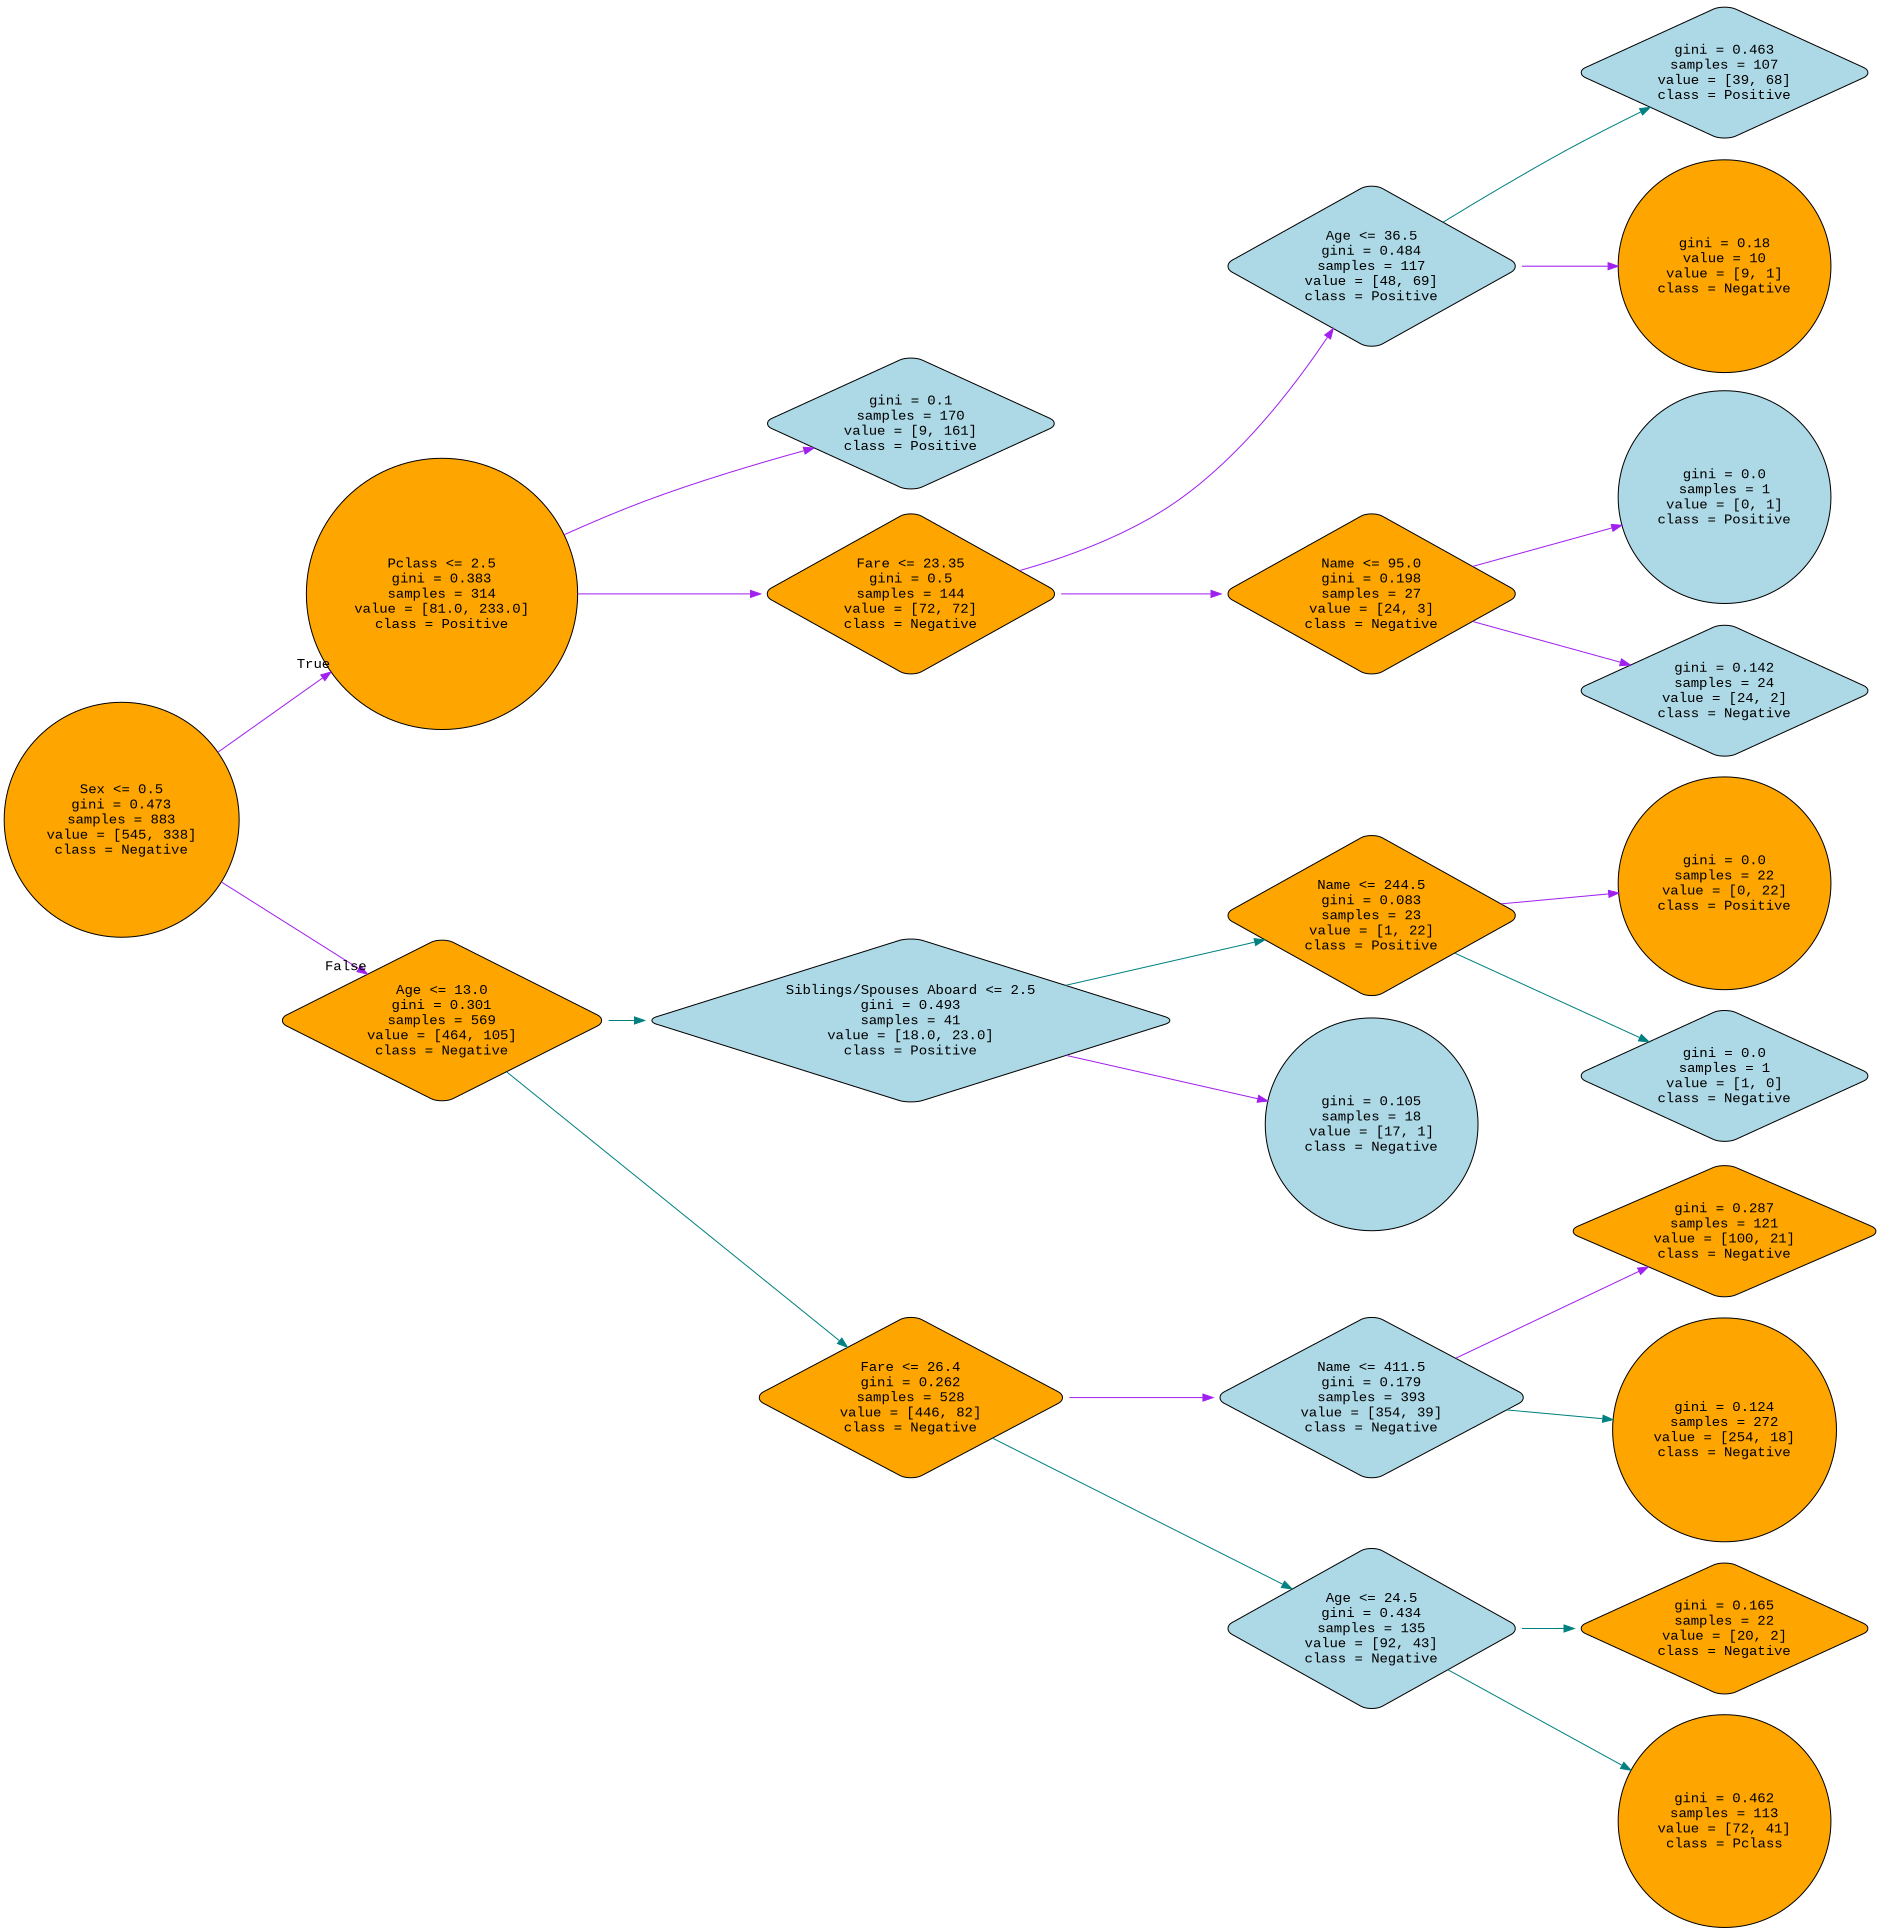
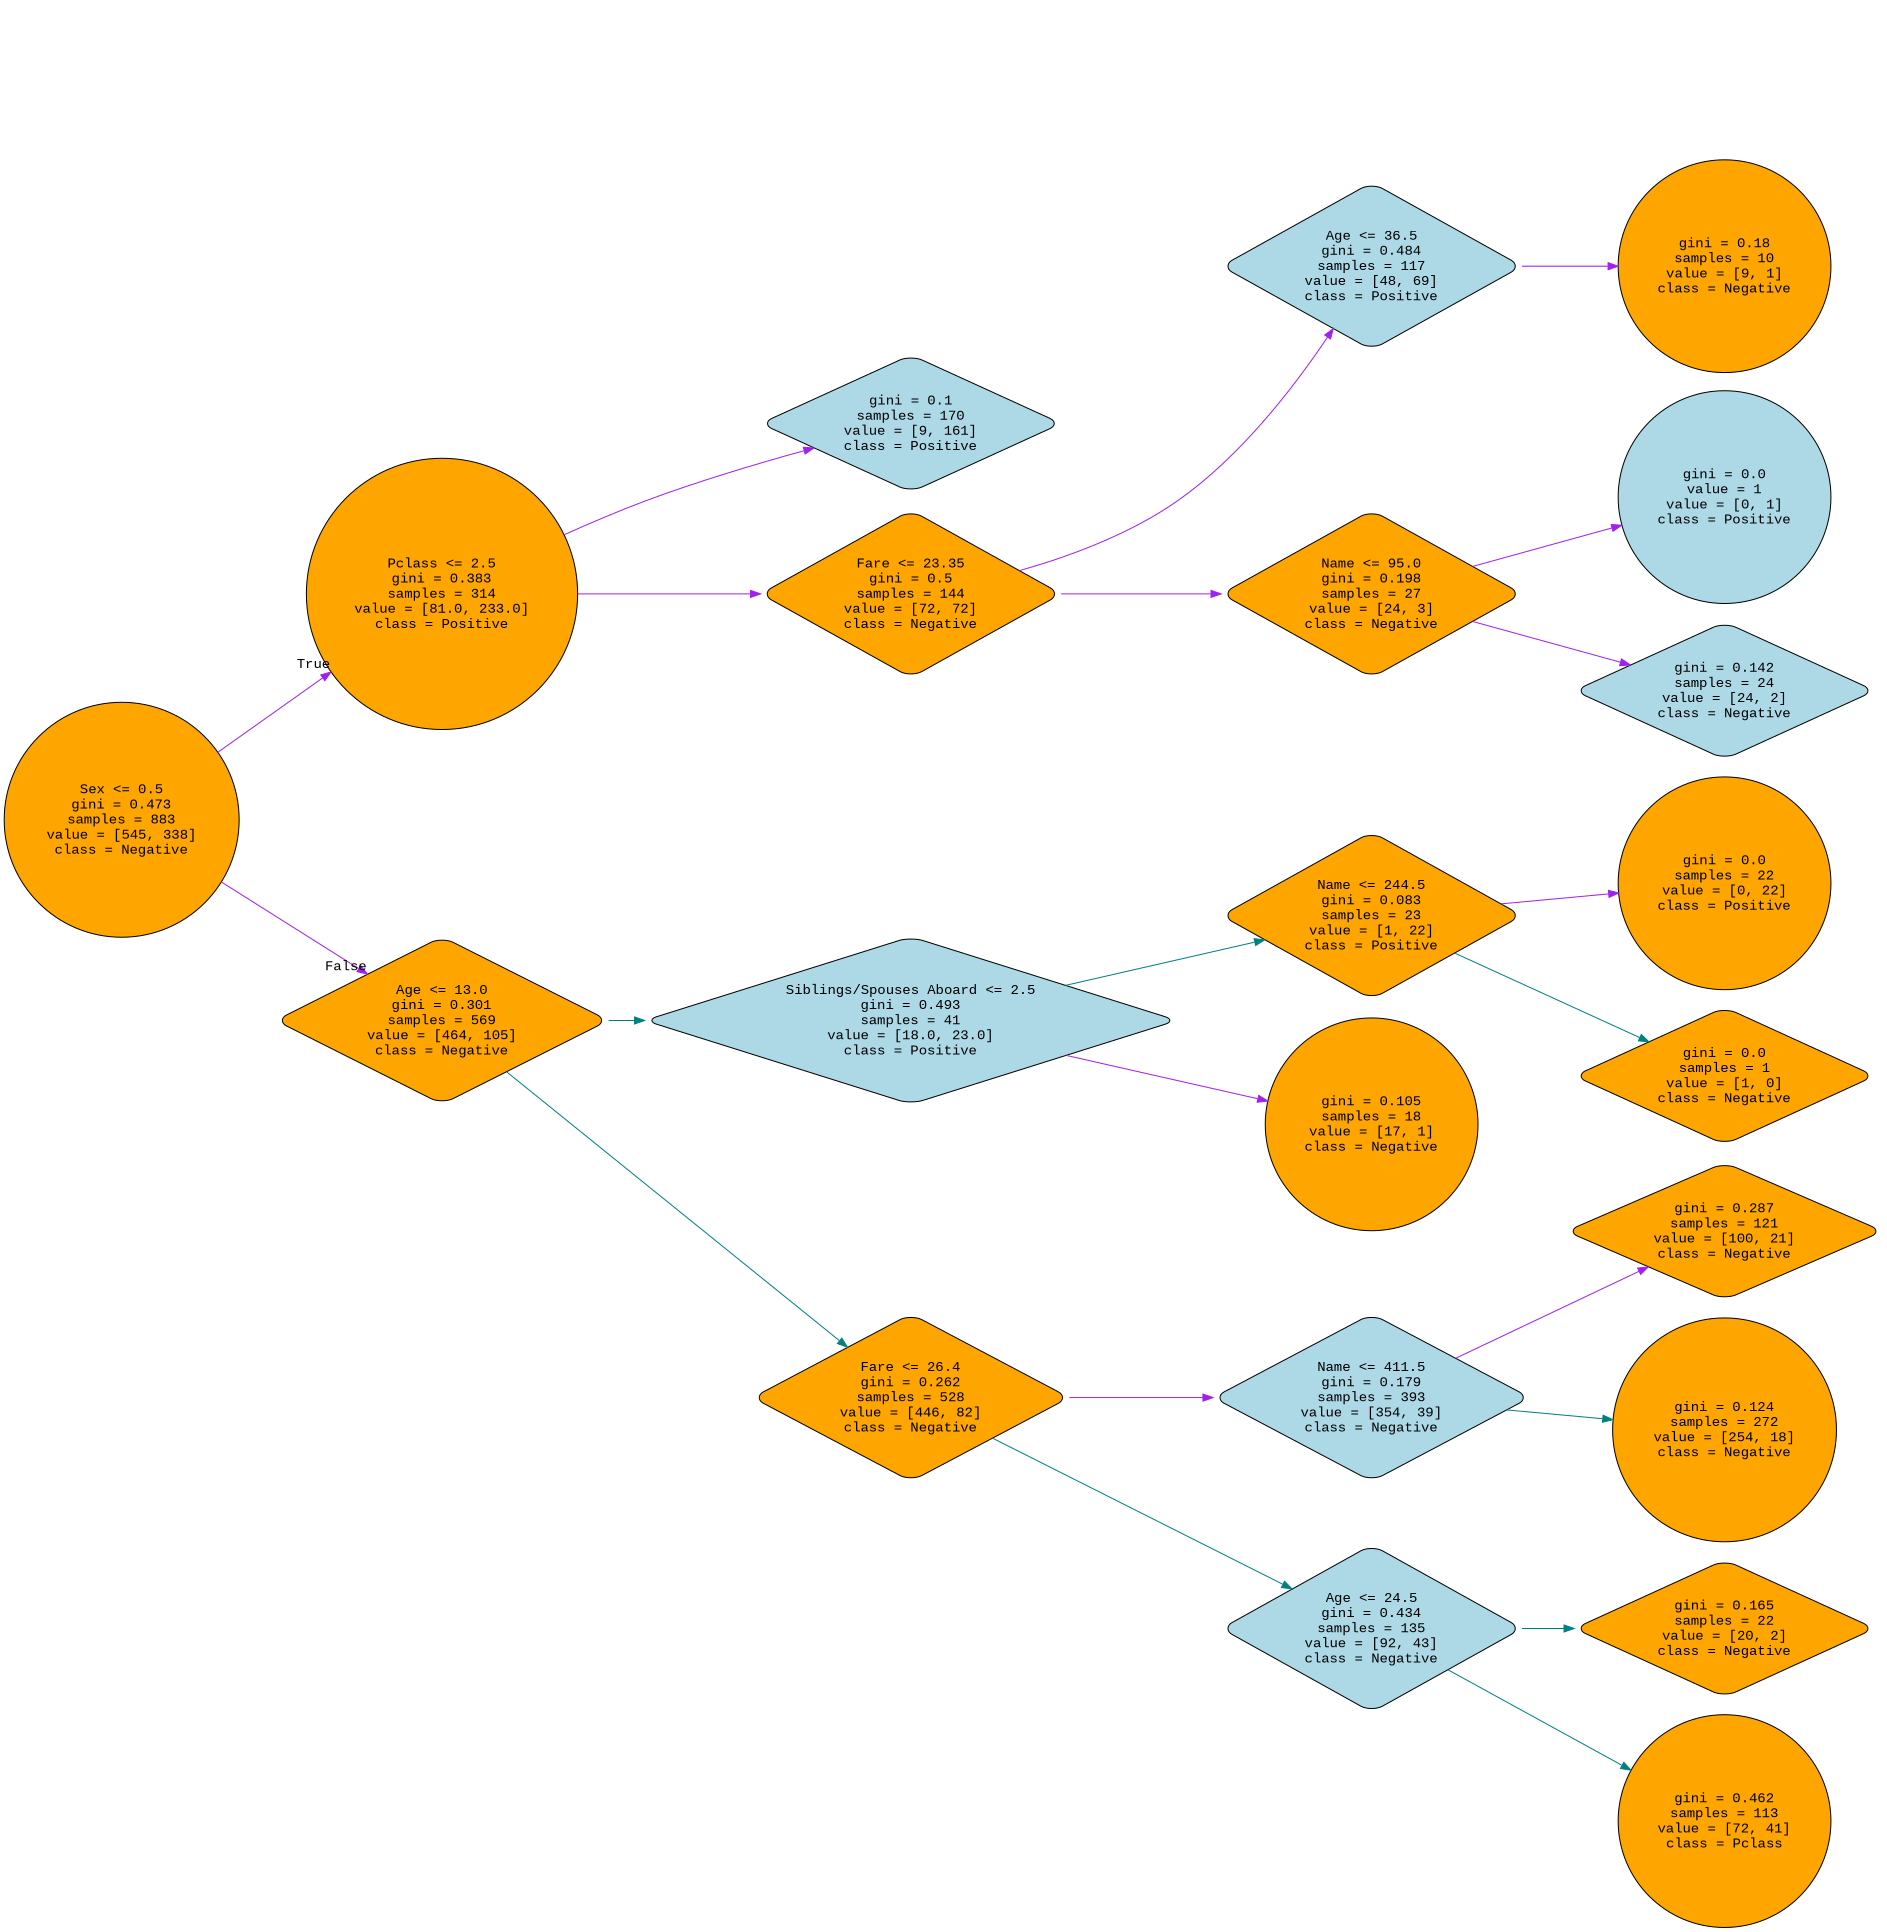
(1725, 73) -> none
(1725, 266) -> (1725, 266)
(1725, 497) -> (1725, 497)
(1725, 1076) -> (1725, 1076)
(1372, 1124) -> (1372, 1124)
